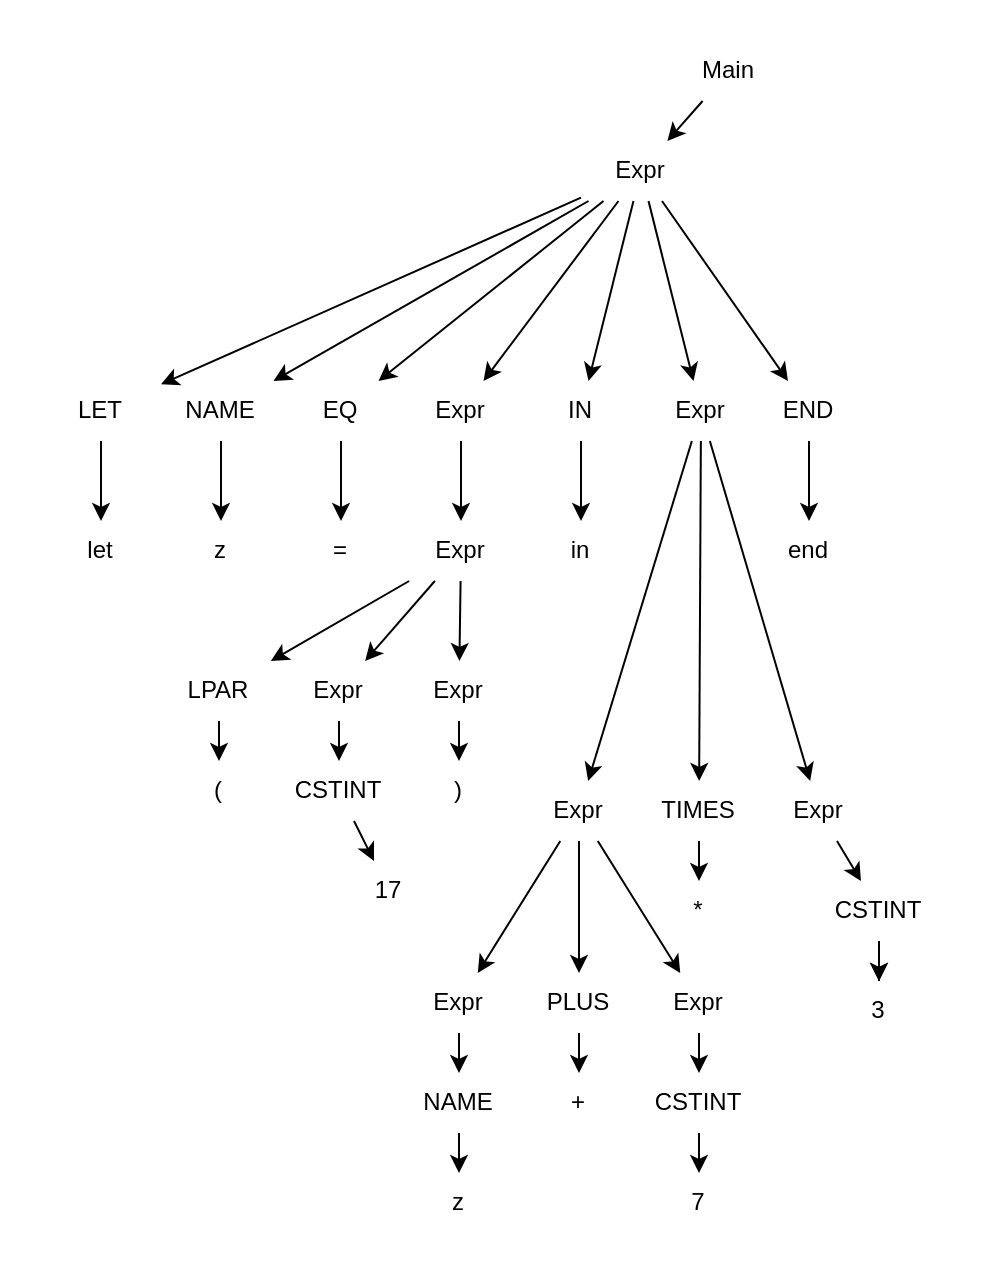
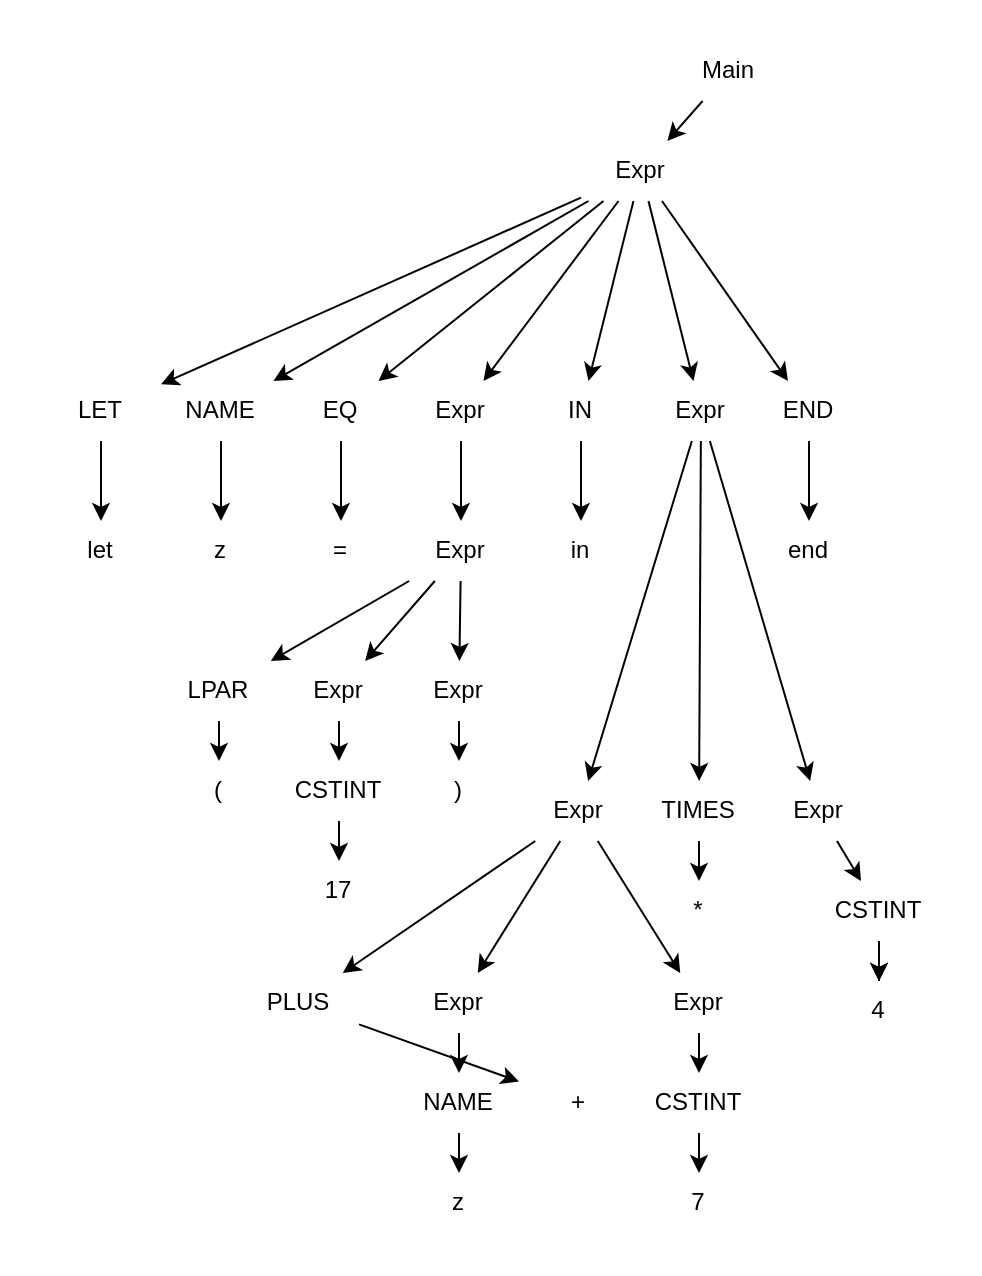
(389, 891) -> (339, 891)
(579, 1003) -> (299, 1003)
(879, 1011) -> (879, 1011)
